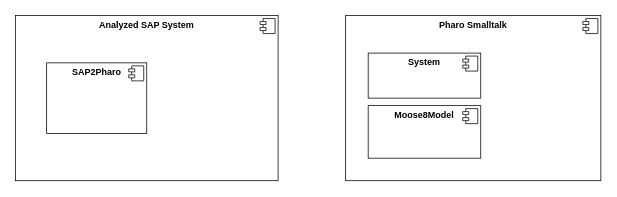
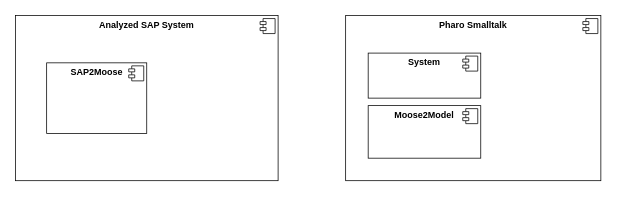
(70, 63) -> (70, 63)
(394, 105) -> (394, 105)
